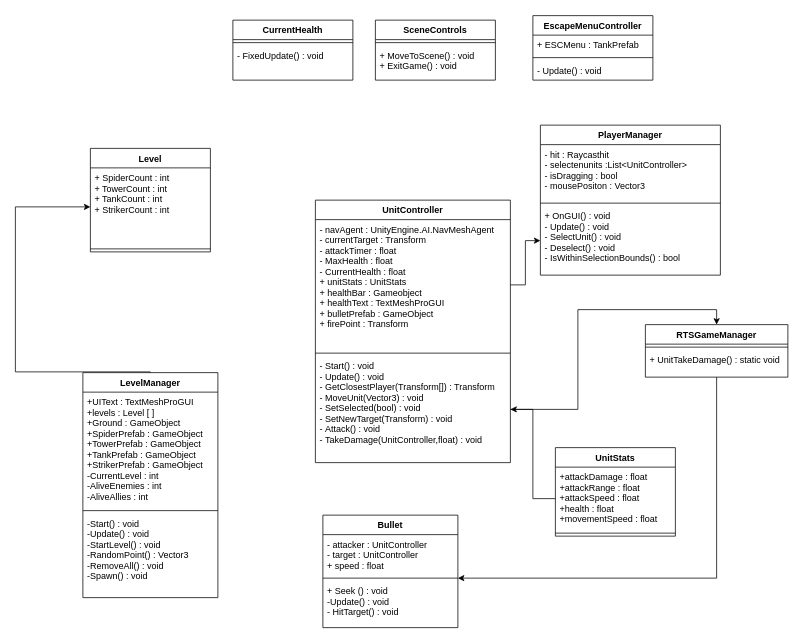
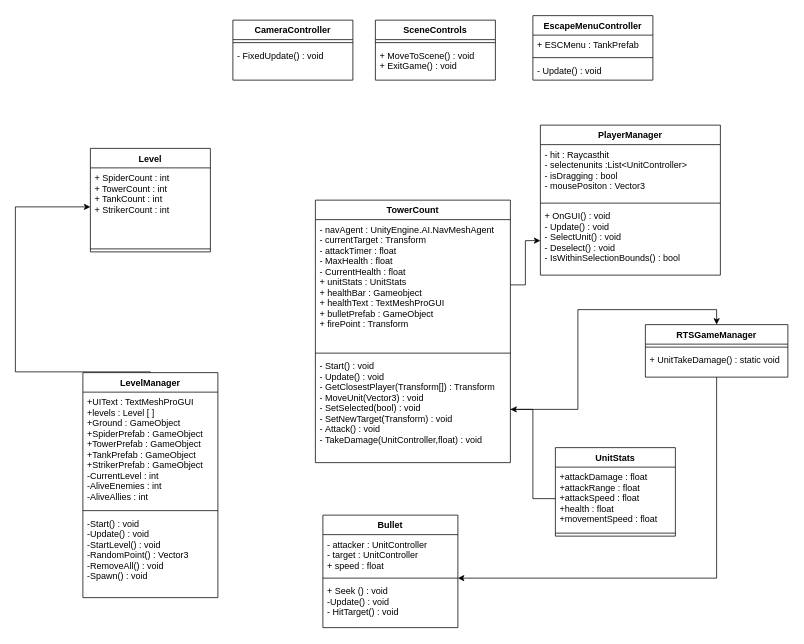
(293, 30) -> (293, 30)
(413, 210) -> (413, 210)
